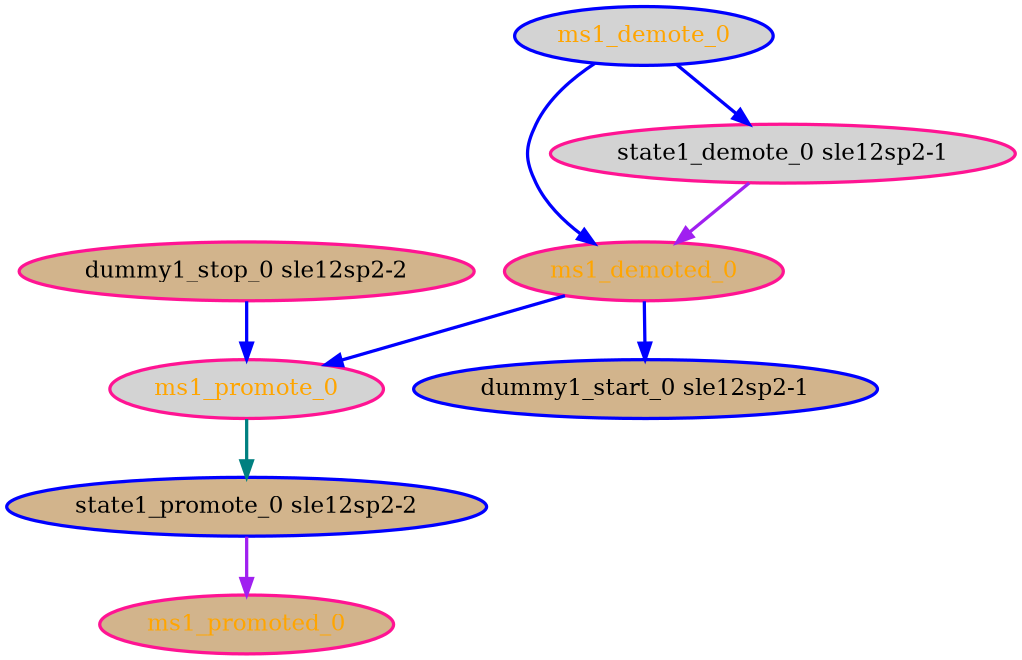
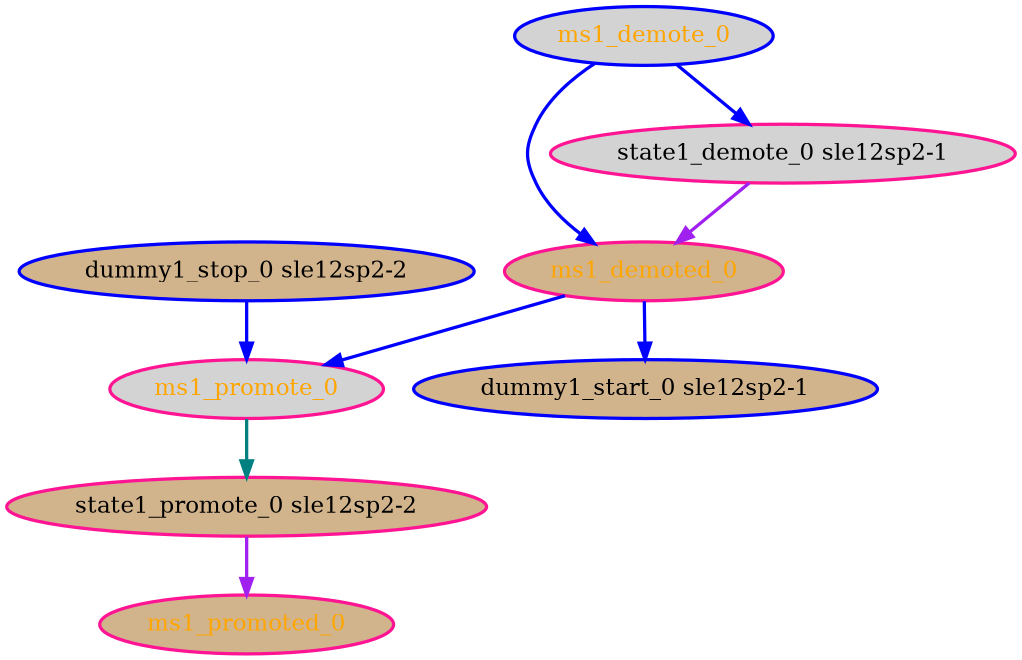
(247, 271) -> (247, 271)
(247, 507) -> (247, 507)
